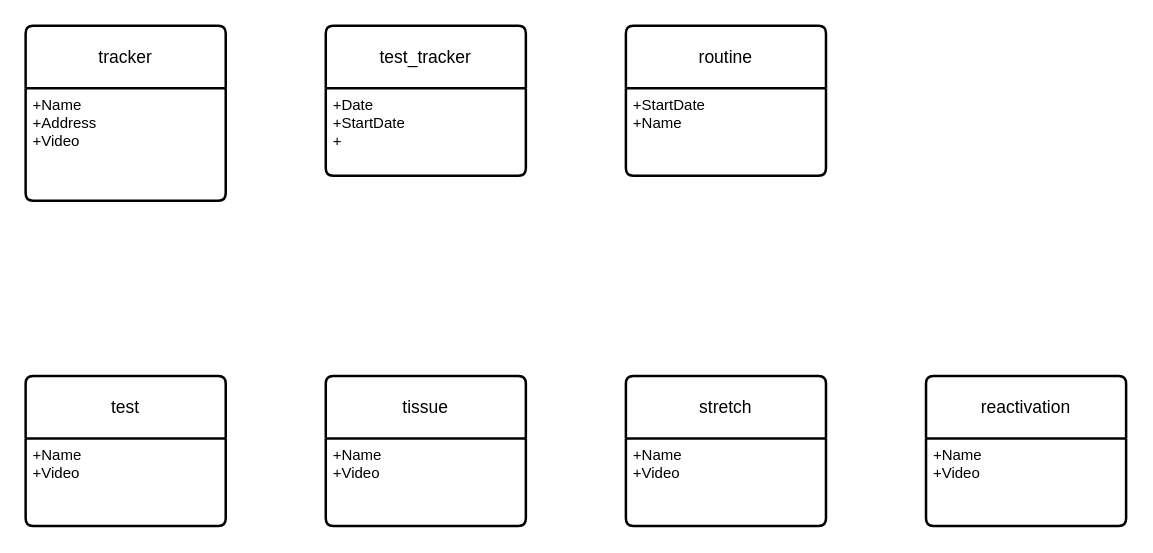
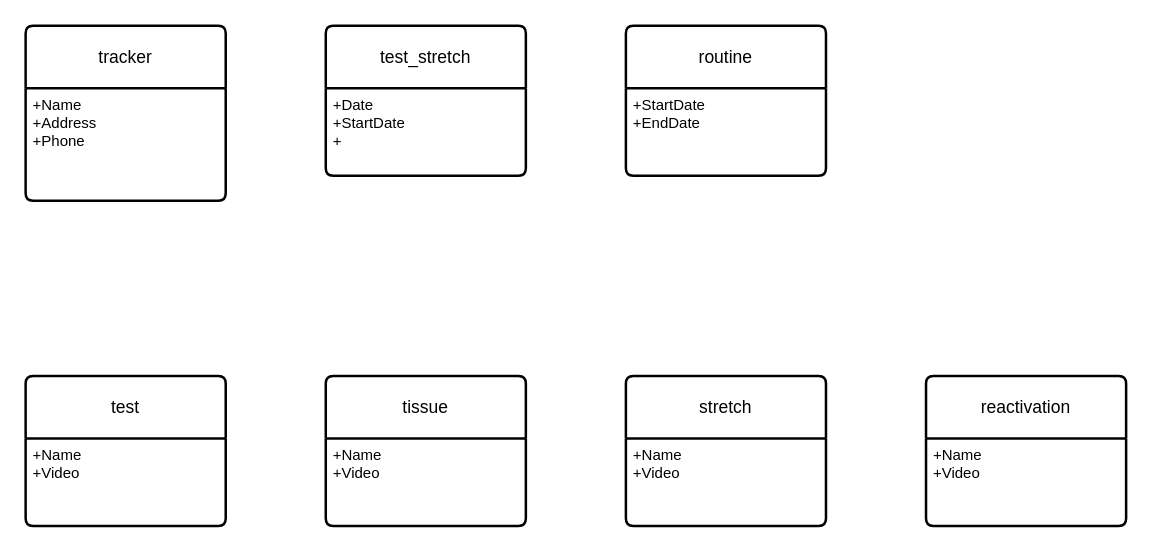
(426, 57) -> (426, 57)
(675, 115) -> (675, 115)
(67, 124) -> (67, 124)
